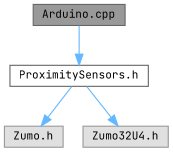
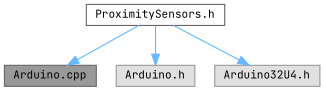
(79, 40) -> (108, 43)
(34, 137) -> (156, 76)
(126, 137) -> (267, 76)
